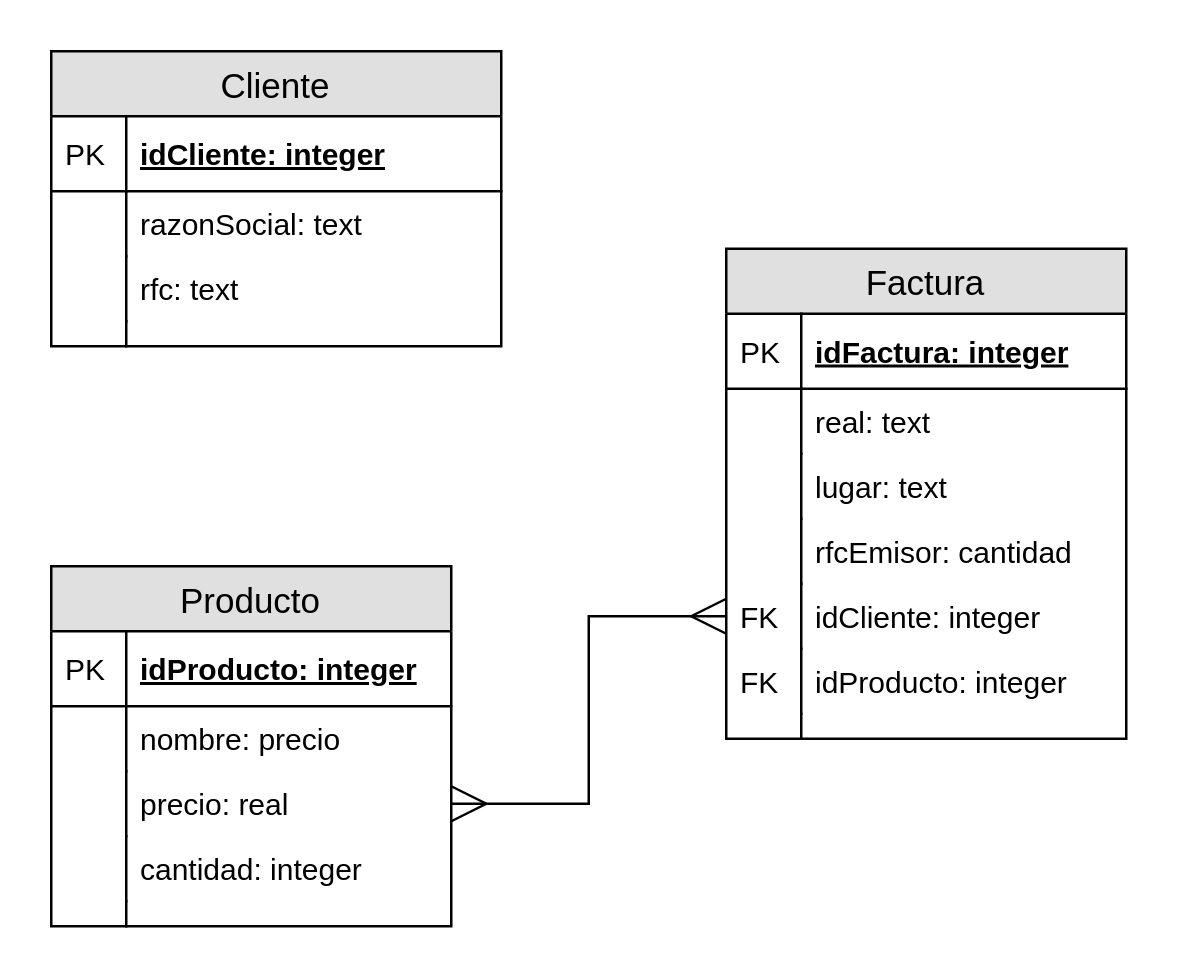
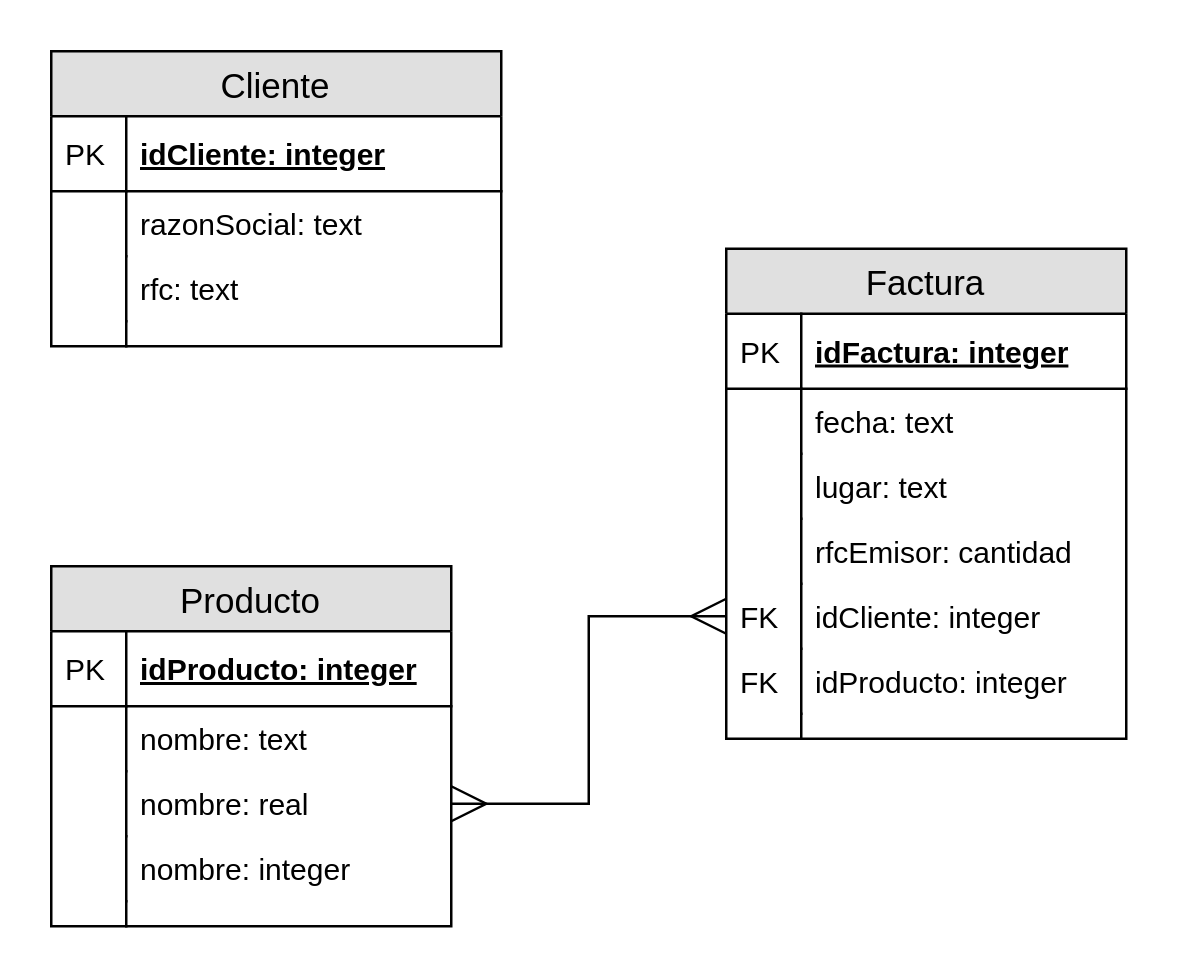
(887, 423) -> (900, 423)
(246, 740) -> (233, 740)
(225, 805) -> (229, 805)
(267, 870) -> (254, 870)
